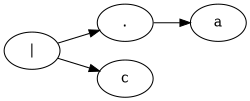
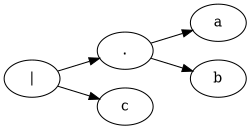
none -> (218, 79)
